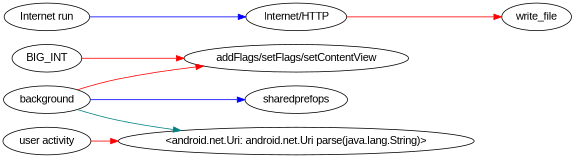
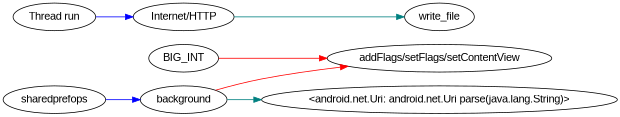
(47, 17) -> (54, 17)
(420, 17) -> (315, 17)
(164, 100) -> (119, 100)
(47, 141) -> none
